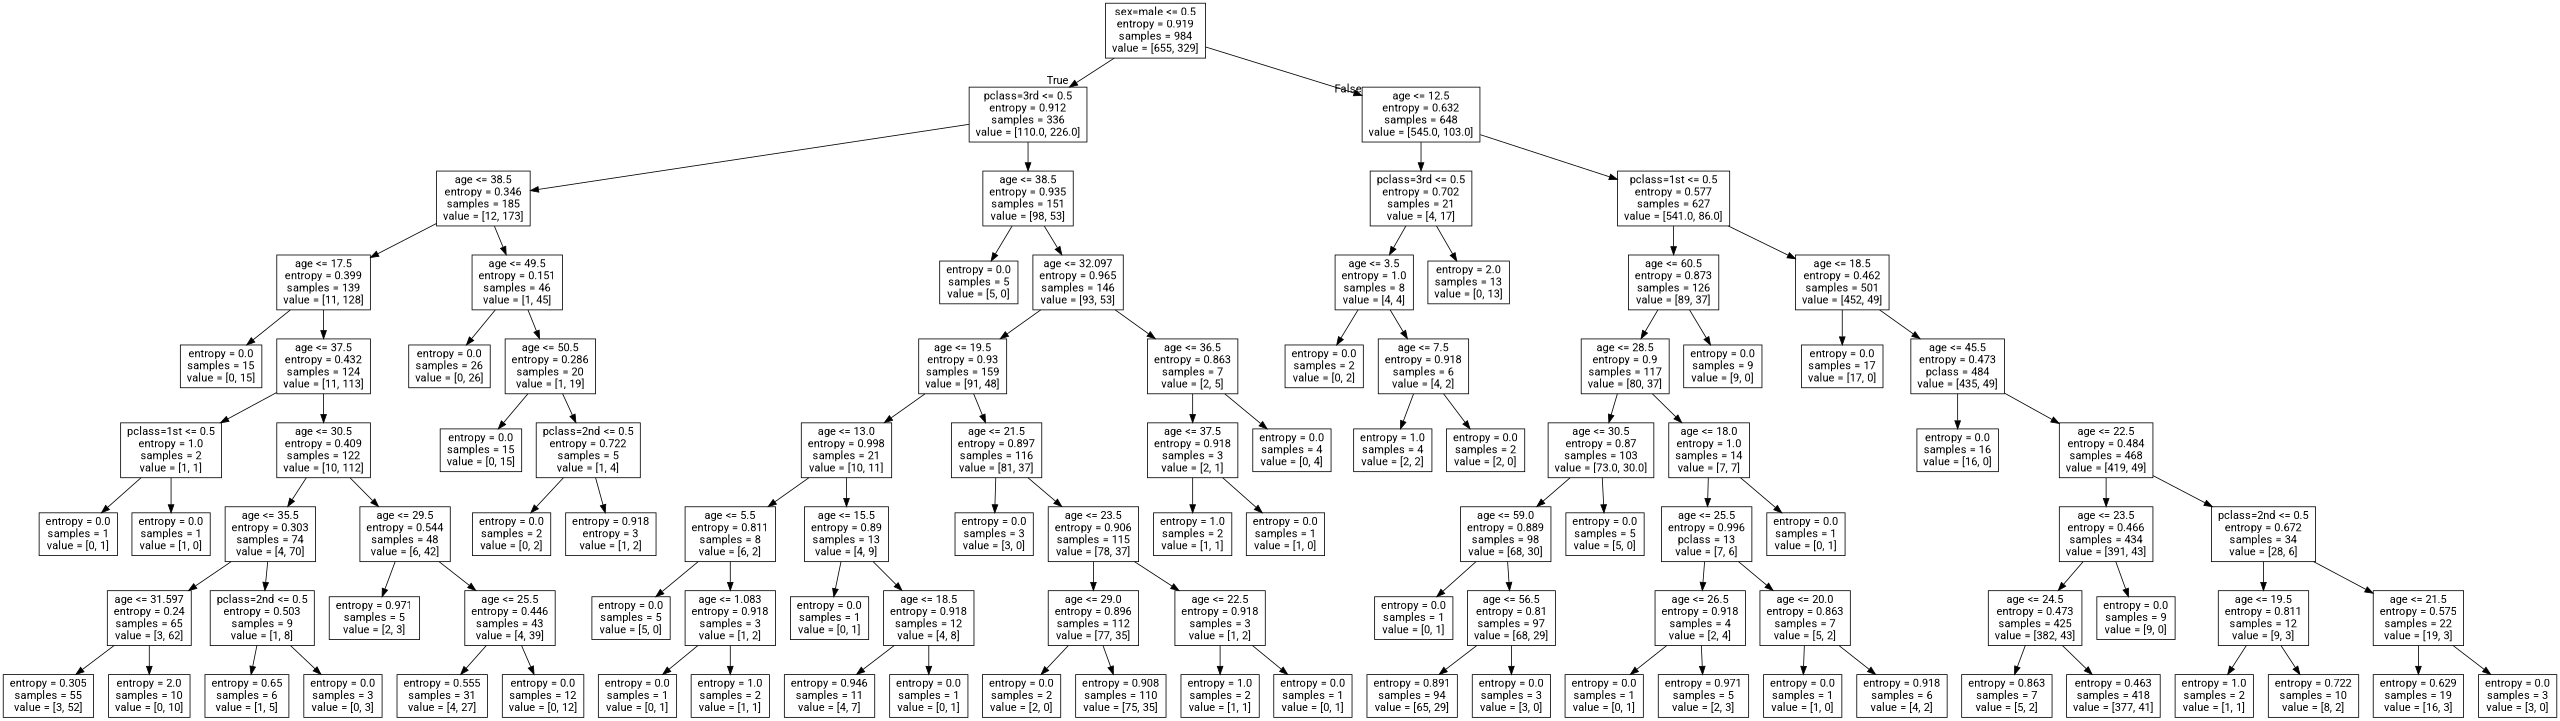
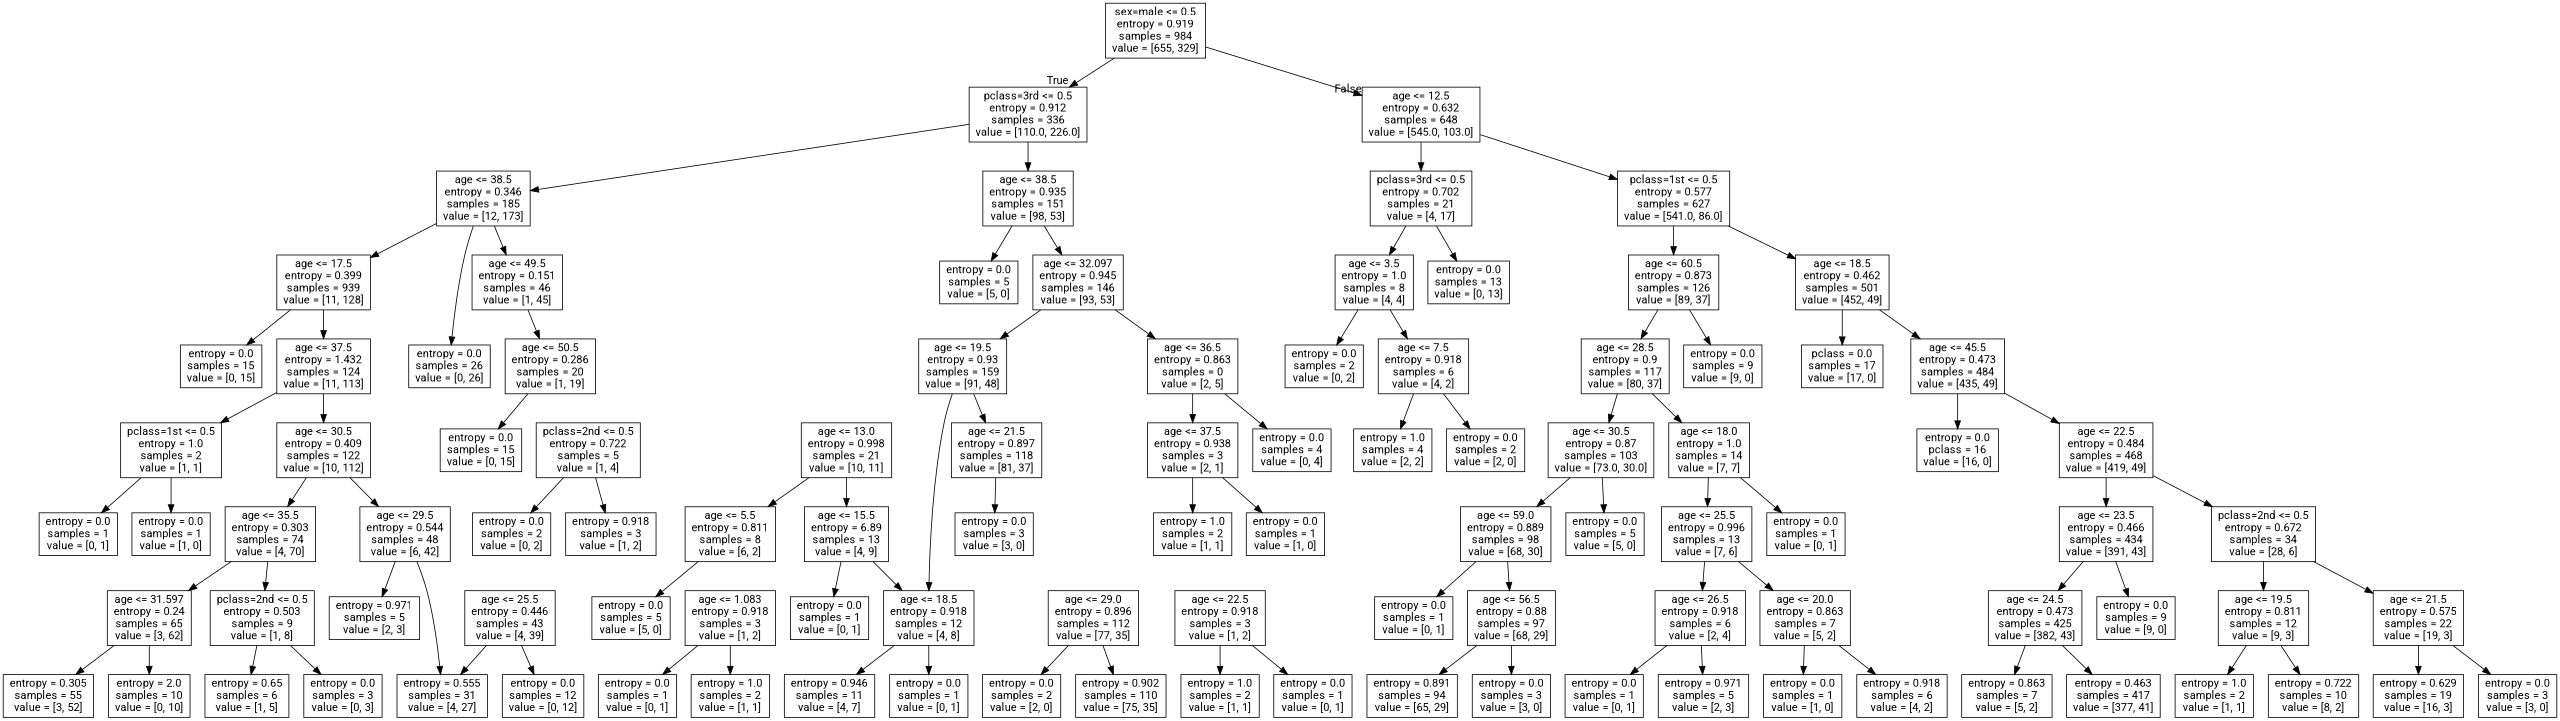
(324, 282) -> (324, 282)
(1078, 282) -> (1078, 282)
(1469, 282) -> (1469, 282)
(483, 324) -> (460, 281)
(324, 366) -> (324, 366)
(1193, 366) -> (1193, 366)
(1842, 366) -> (1842, 366)
(1958, 366) -> (1958, 366)
(568, 404) -> none
(908, 406) -> (935, 487)
(997, 450) -> (997, 450)
(1193, 450) -> (1193, 450)
(1958, 450) -> (1958, 450)
(611, 534) -> (611, 534)
(846, 534) -> (846, 534)
(1093, 534) -> none
(1707, 534) -> (1707, 534)
(730, 572) -> none
(454, 574) -> (432, 613)
(1511, 618) -> (1511, 618)
(1700, 618) -> (1700, 618)
(1121, 696) -> (1121, 696)
(2113, 696) -> (2113, 696)
